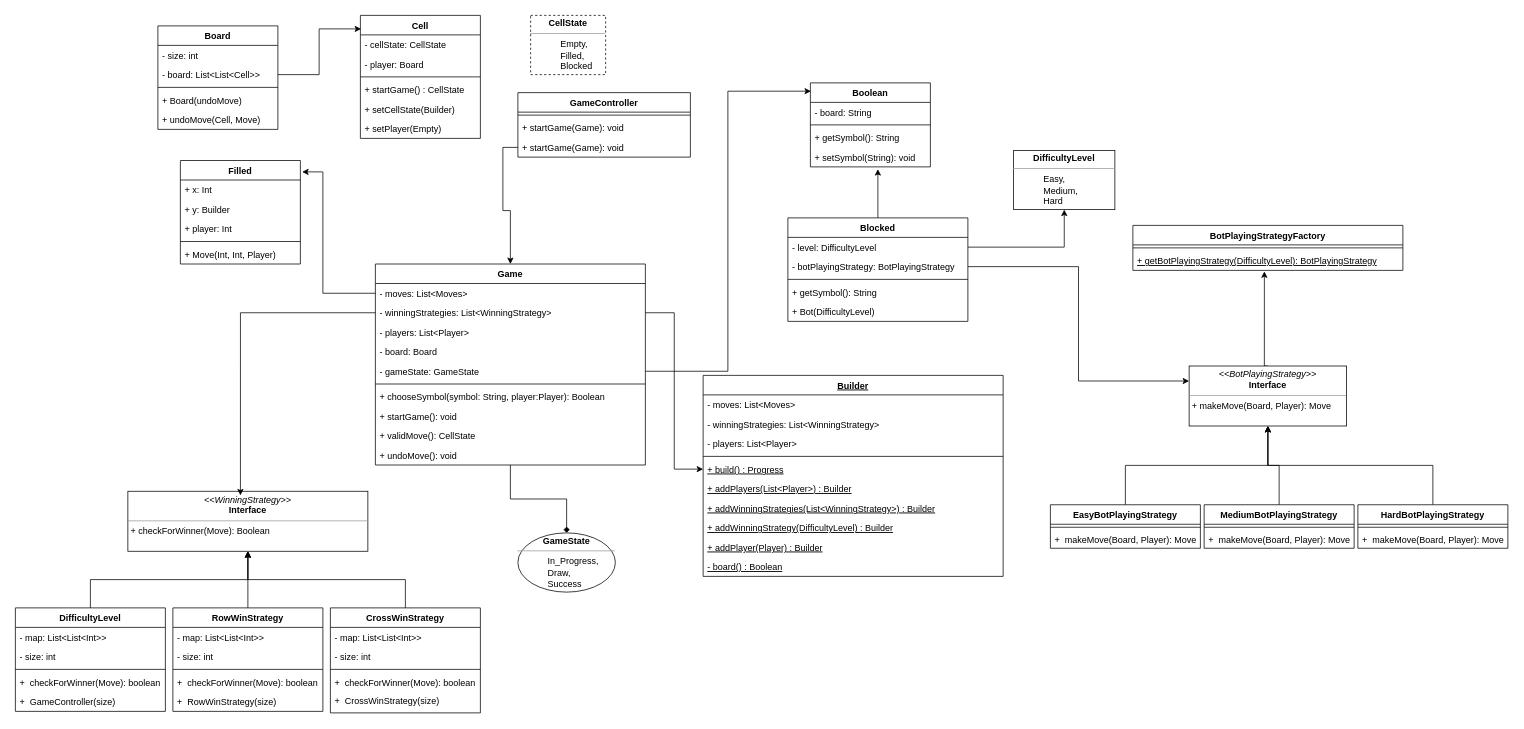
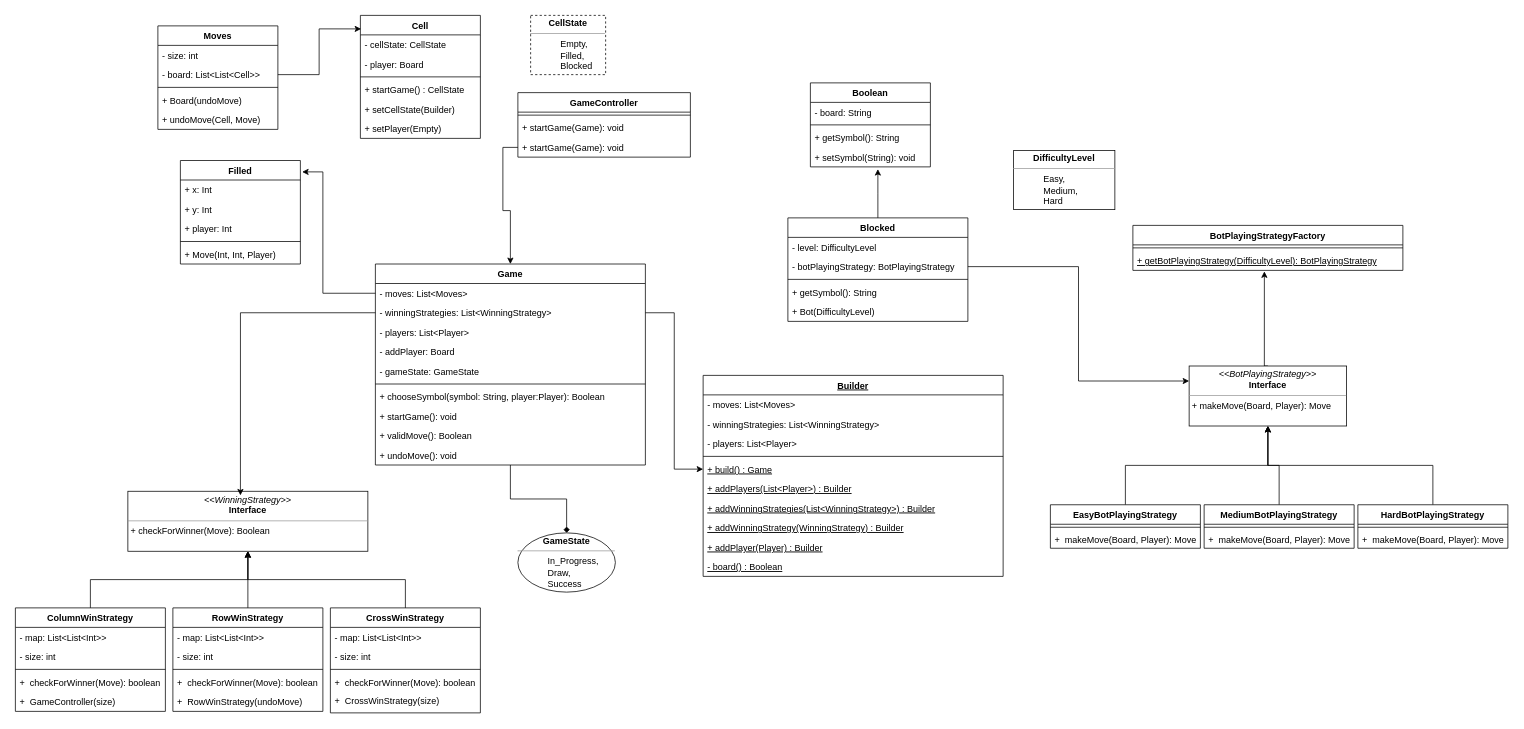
(218, 36) -> (218, 36)
(209, 210) -> (201, 210)
(1064, 232) -> none
(411, 352) -> (420, 352)
(689, 371) -> none
(432, 436) -> (428, 436)
(751, 470) -> (741, 470)
(812, 528) -> (814, 528)
(90, 618) -> (90, 618)
(231, 702) -> (243, 702)
